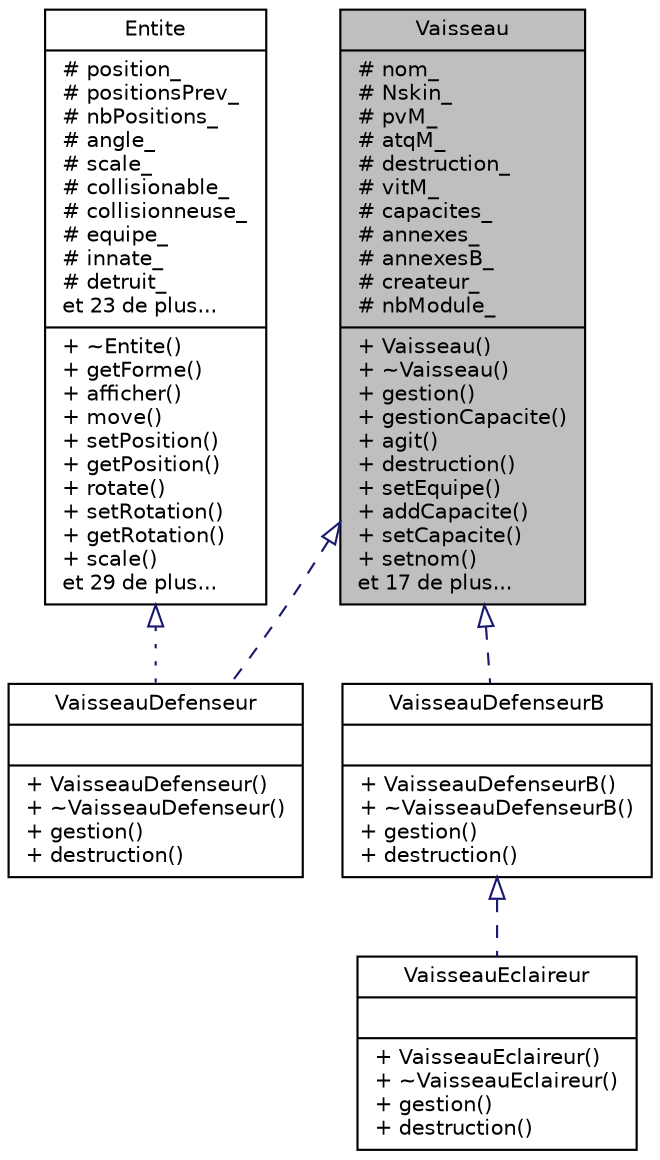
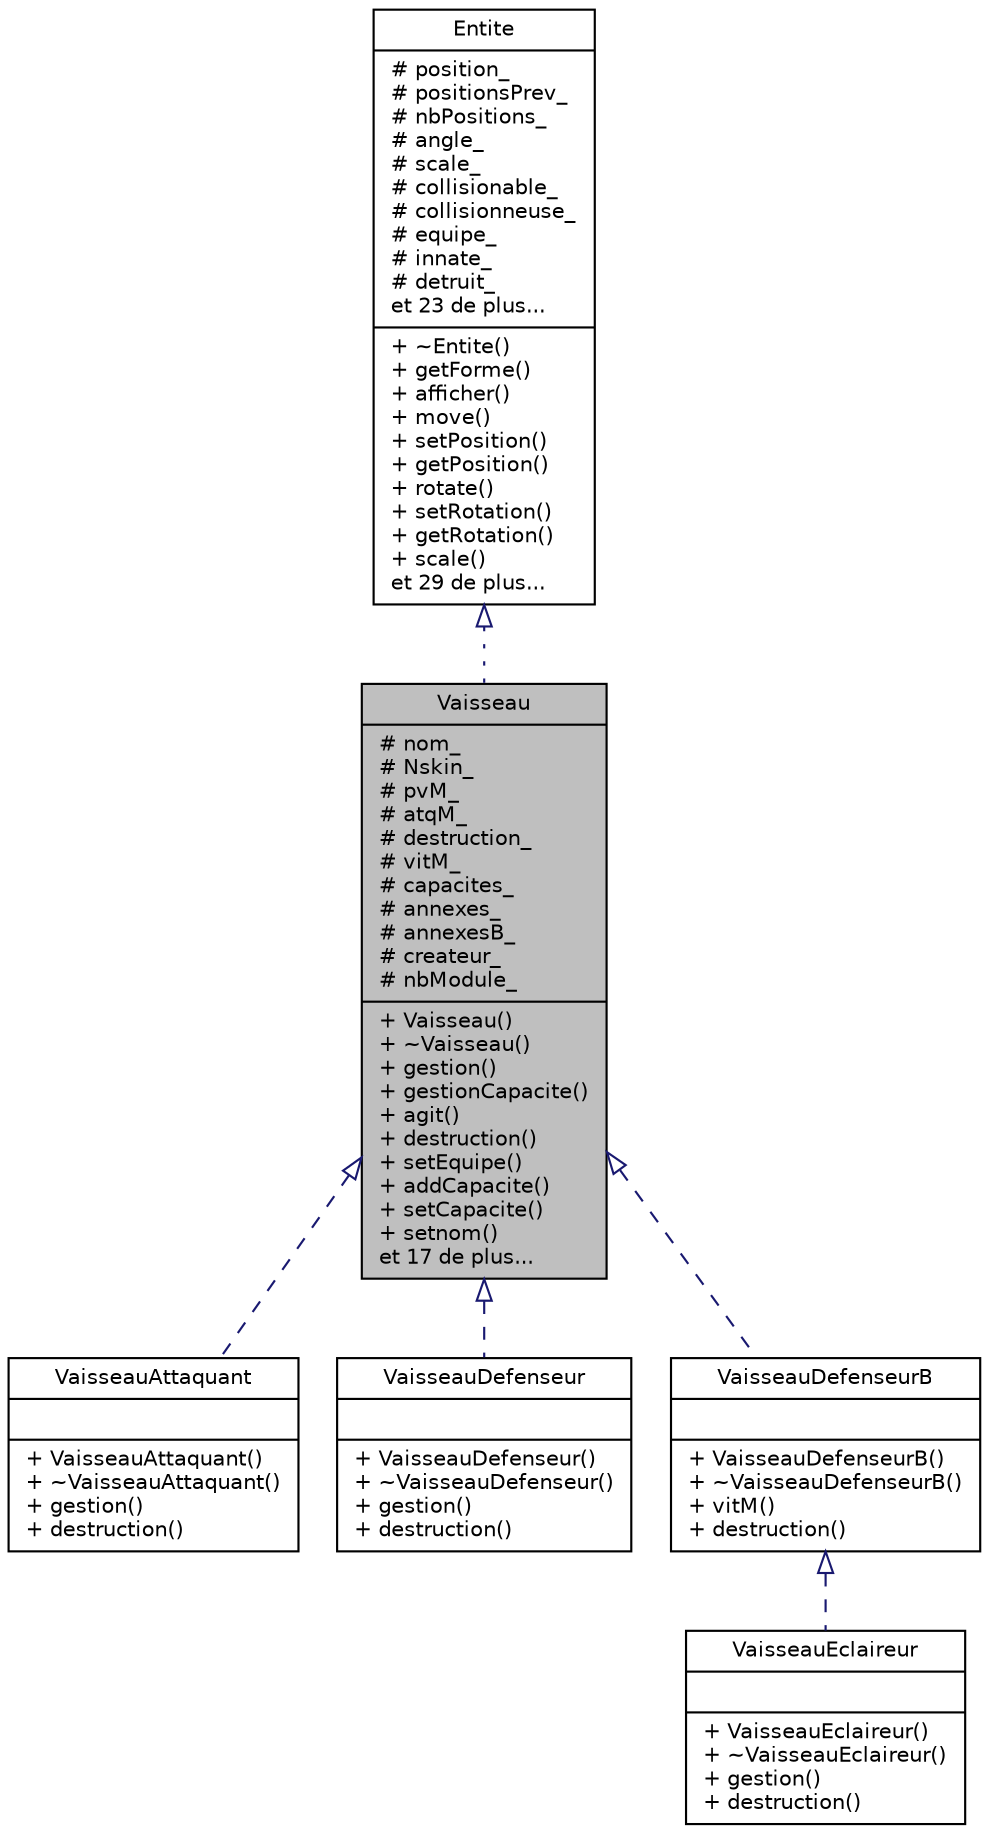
(156, 655) -> (484, 655)
(419, 832) -> (732, 1506)
none -> (154, 1455)
